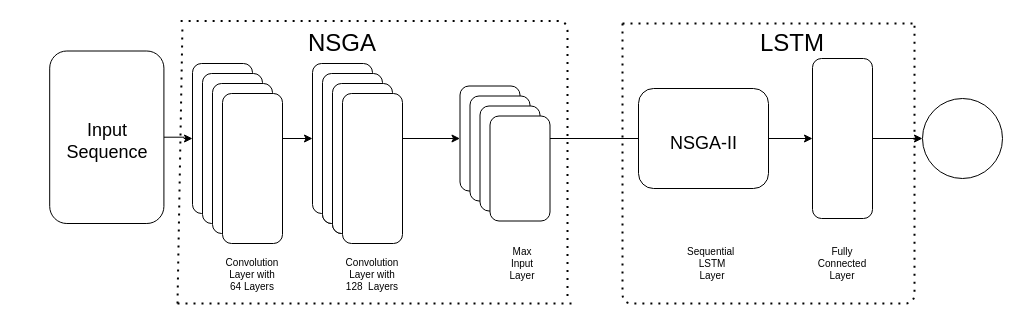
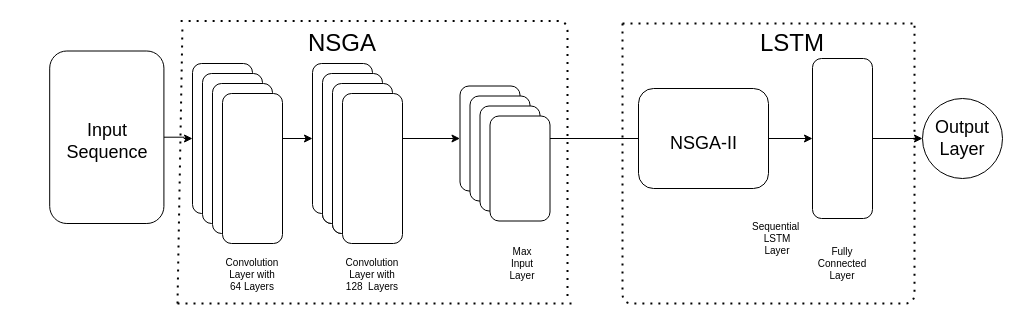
none -> (963, 139)
(713, 264) -> (778, 239)
